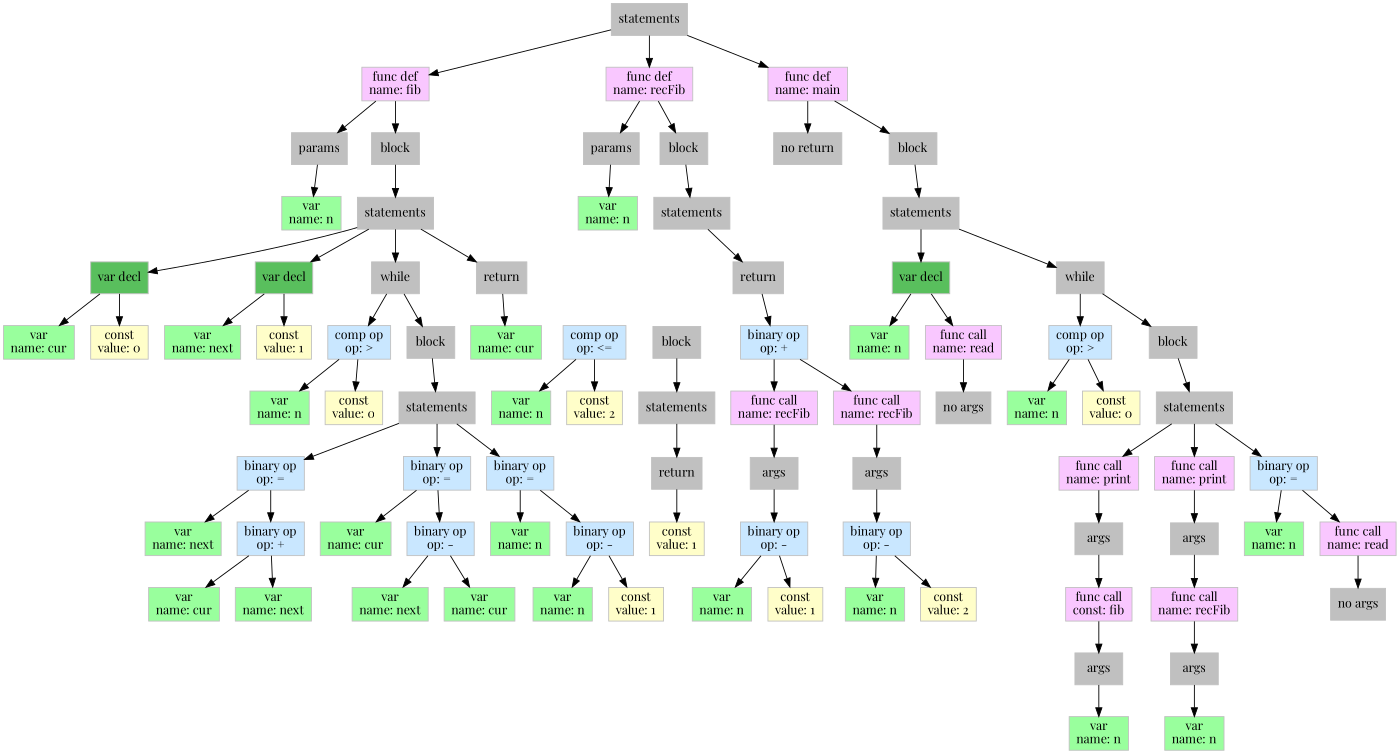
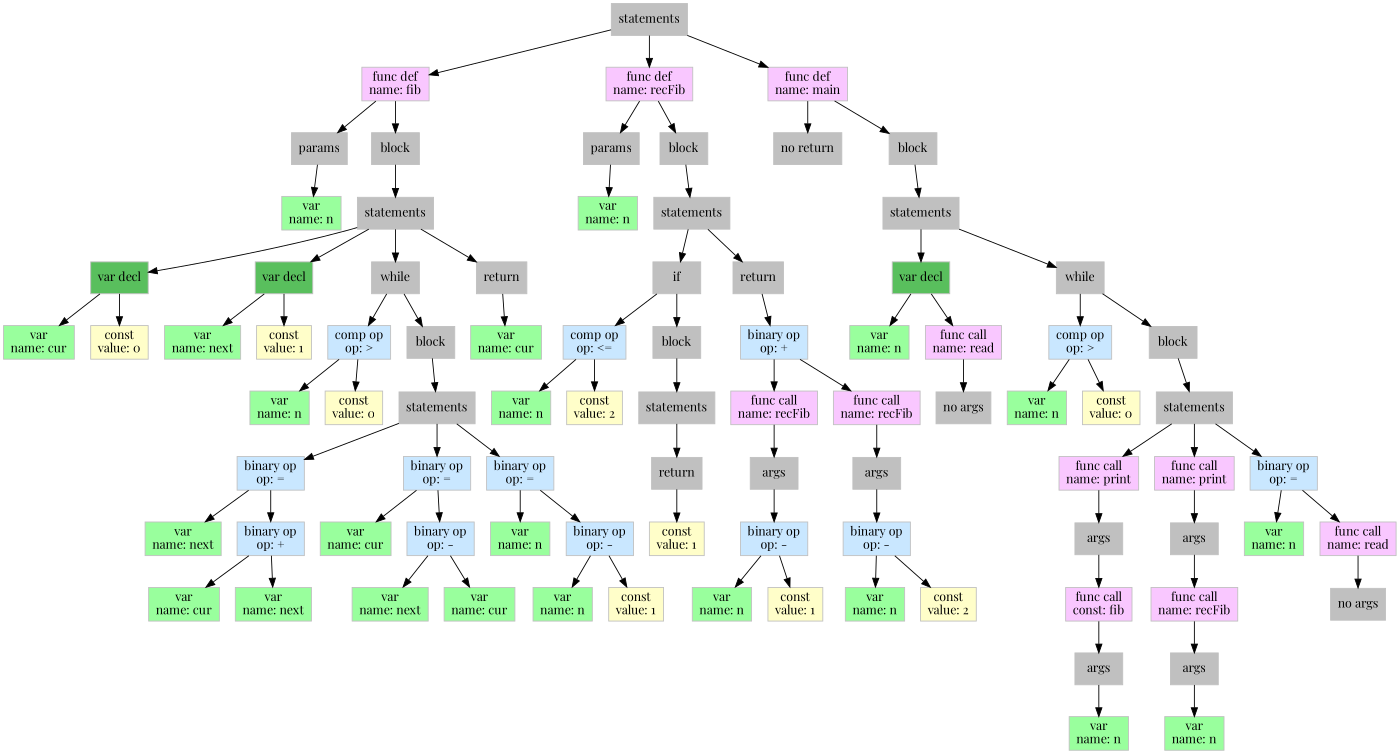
none -> (677, 278)
